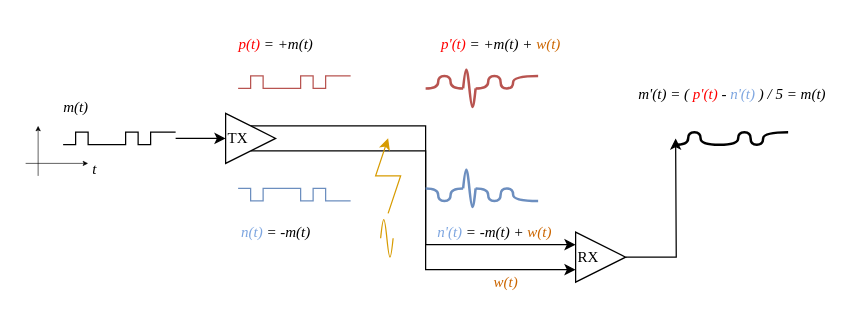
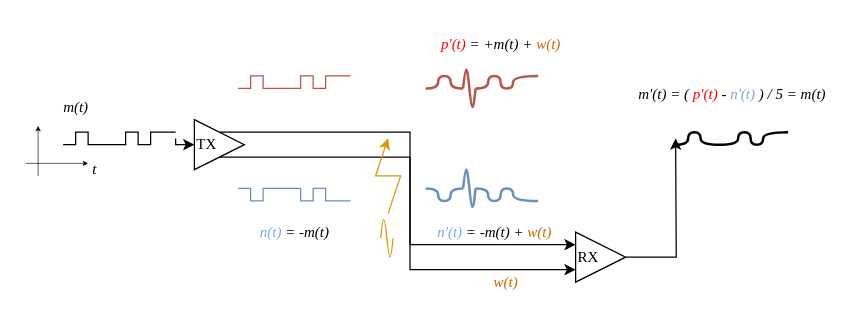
(276, 44) -> none
(251, 138) -> (219, 144)
(276, 232) -> (294, 232)
